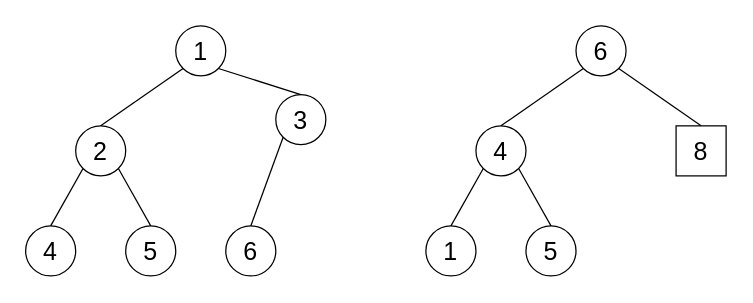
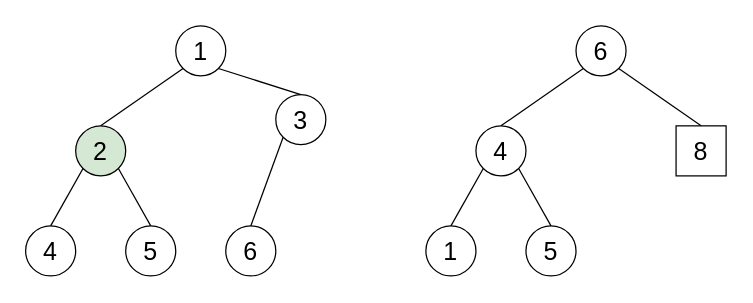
(101, 151) -> (101, 151)
